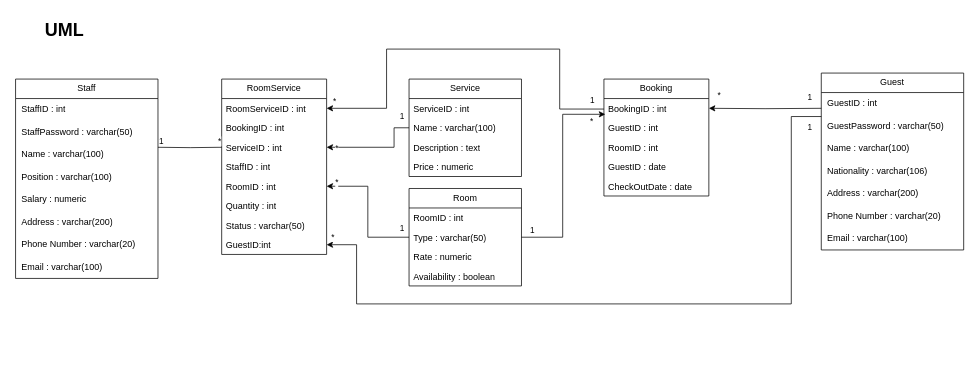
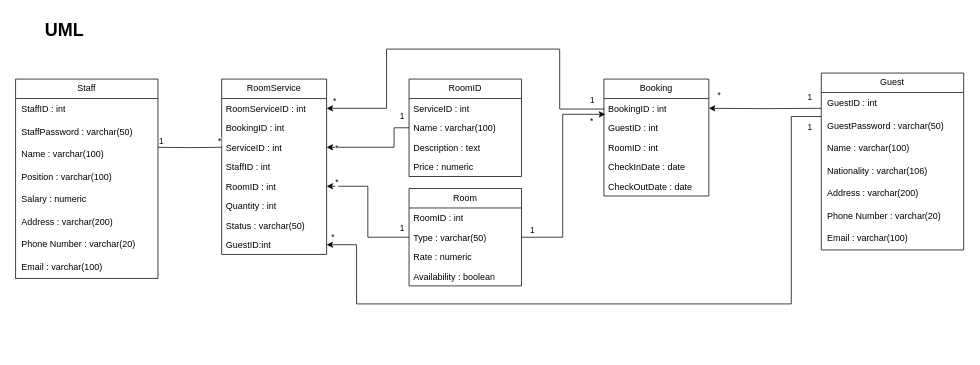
(465, 89) -> (465, 89)
(640, 168) -> (650, 168)
